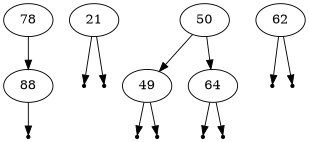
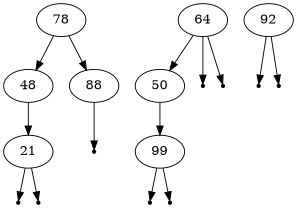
(281, 20) -> (269, 20)
(208, 48) -> (184, 49)
none -> (28, 86)
(147, 86) -> (160, 152)
